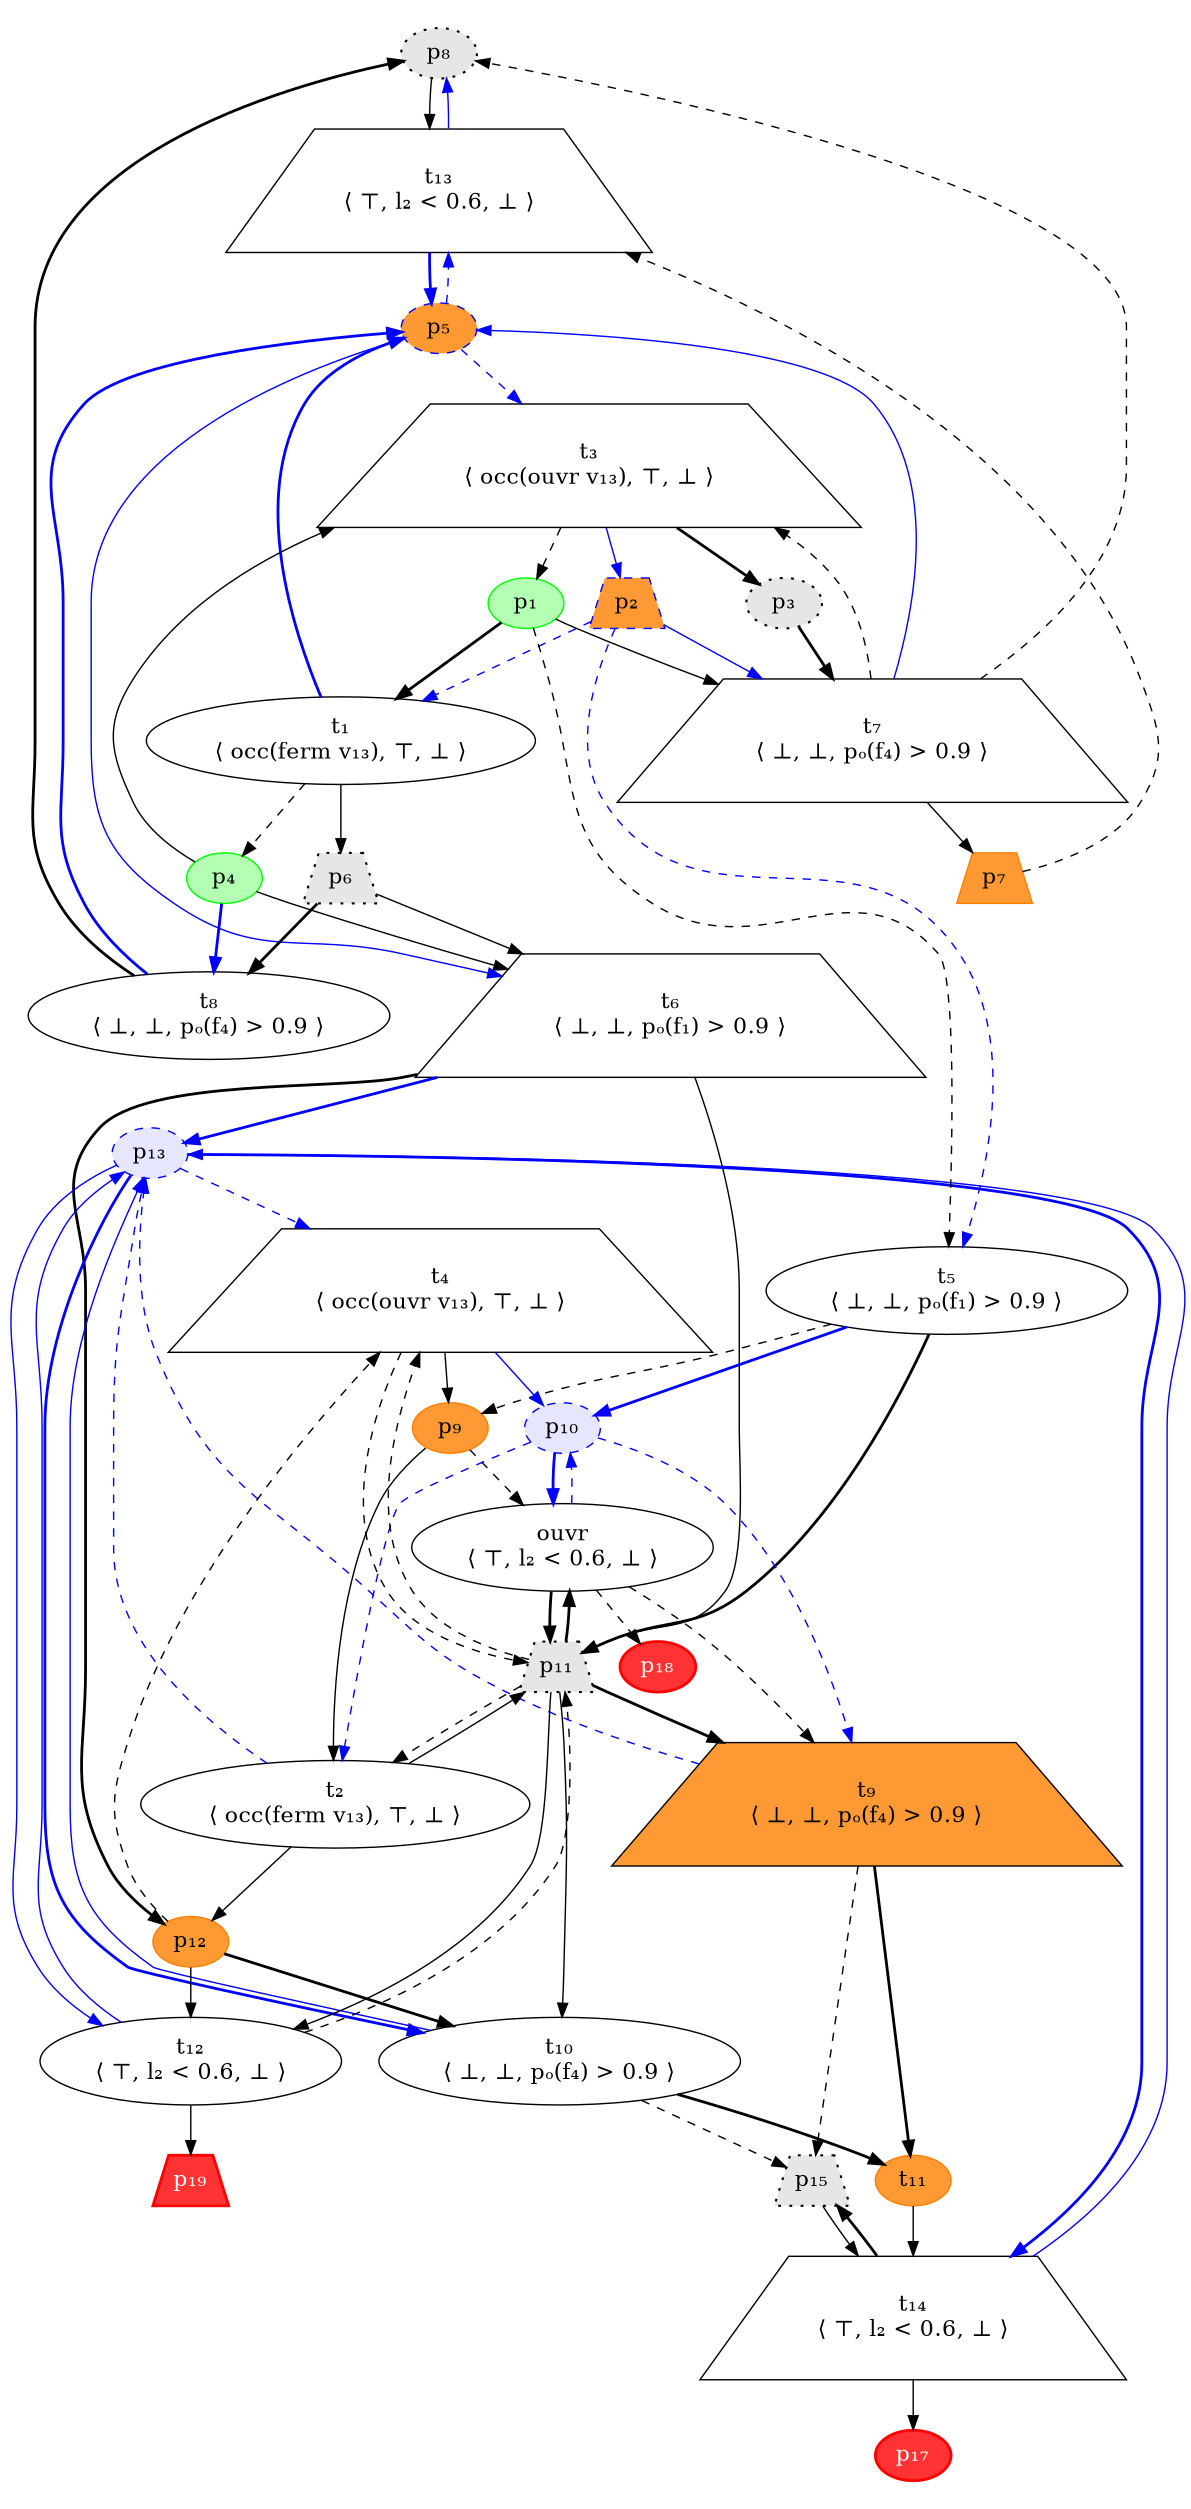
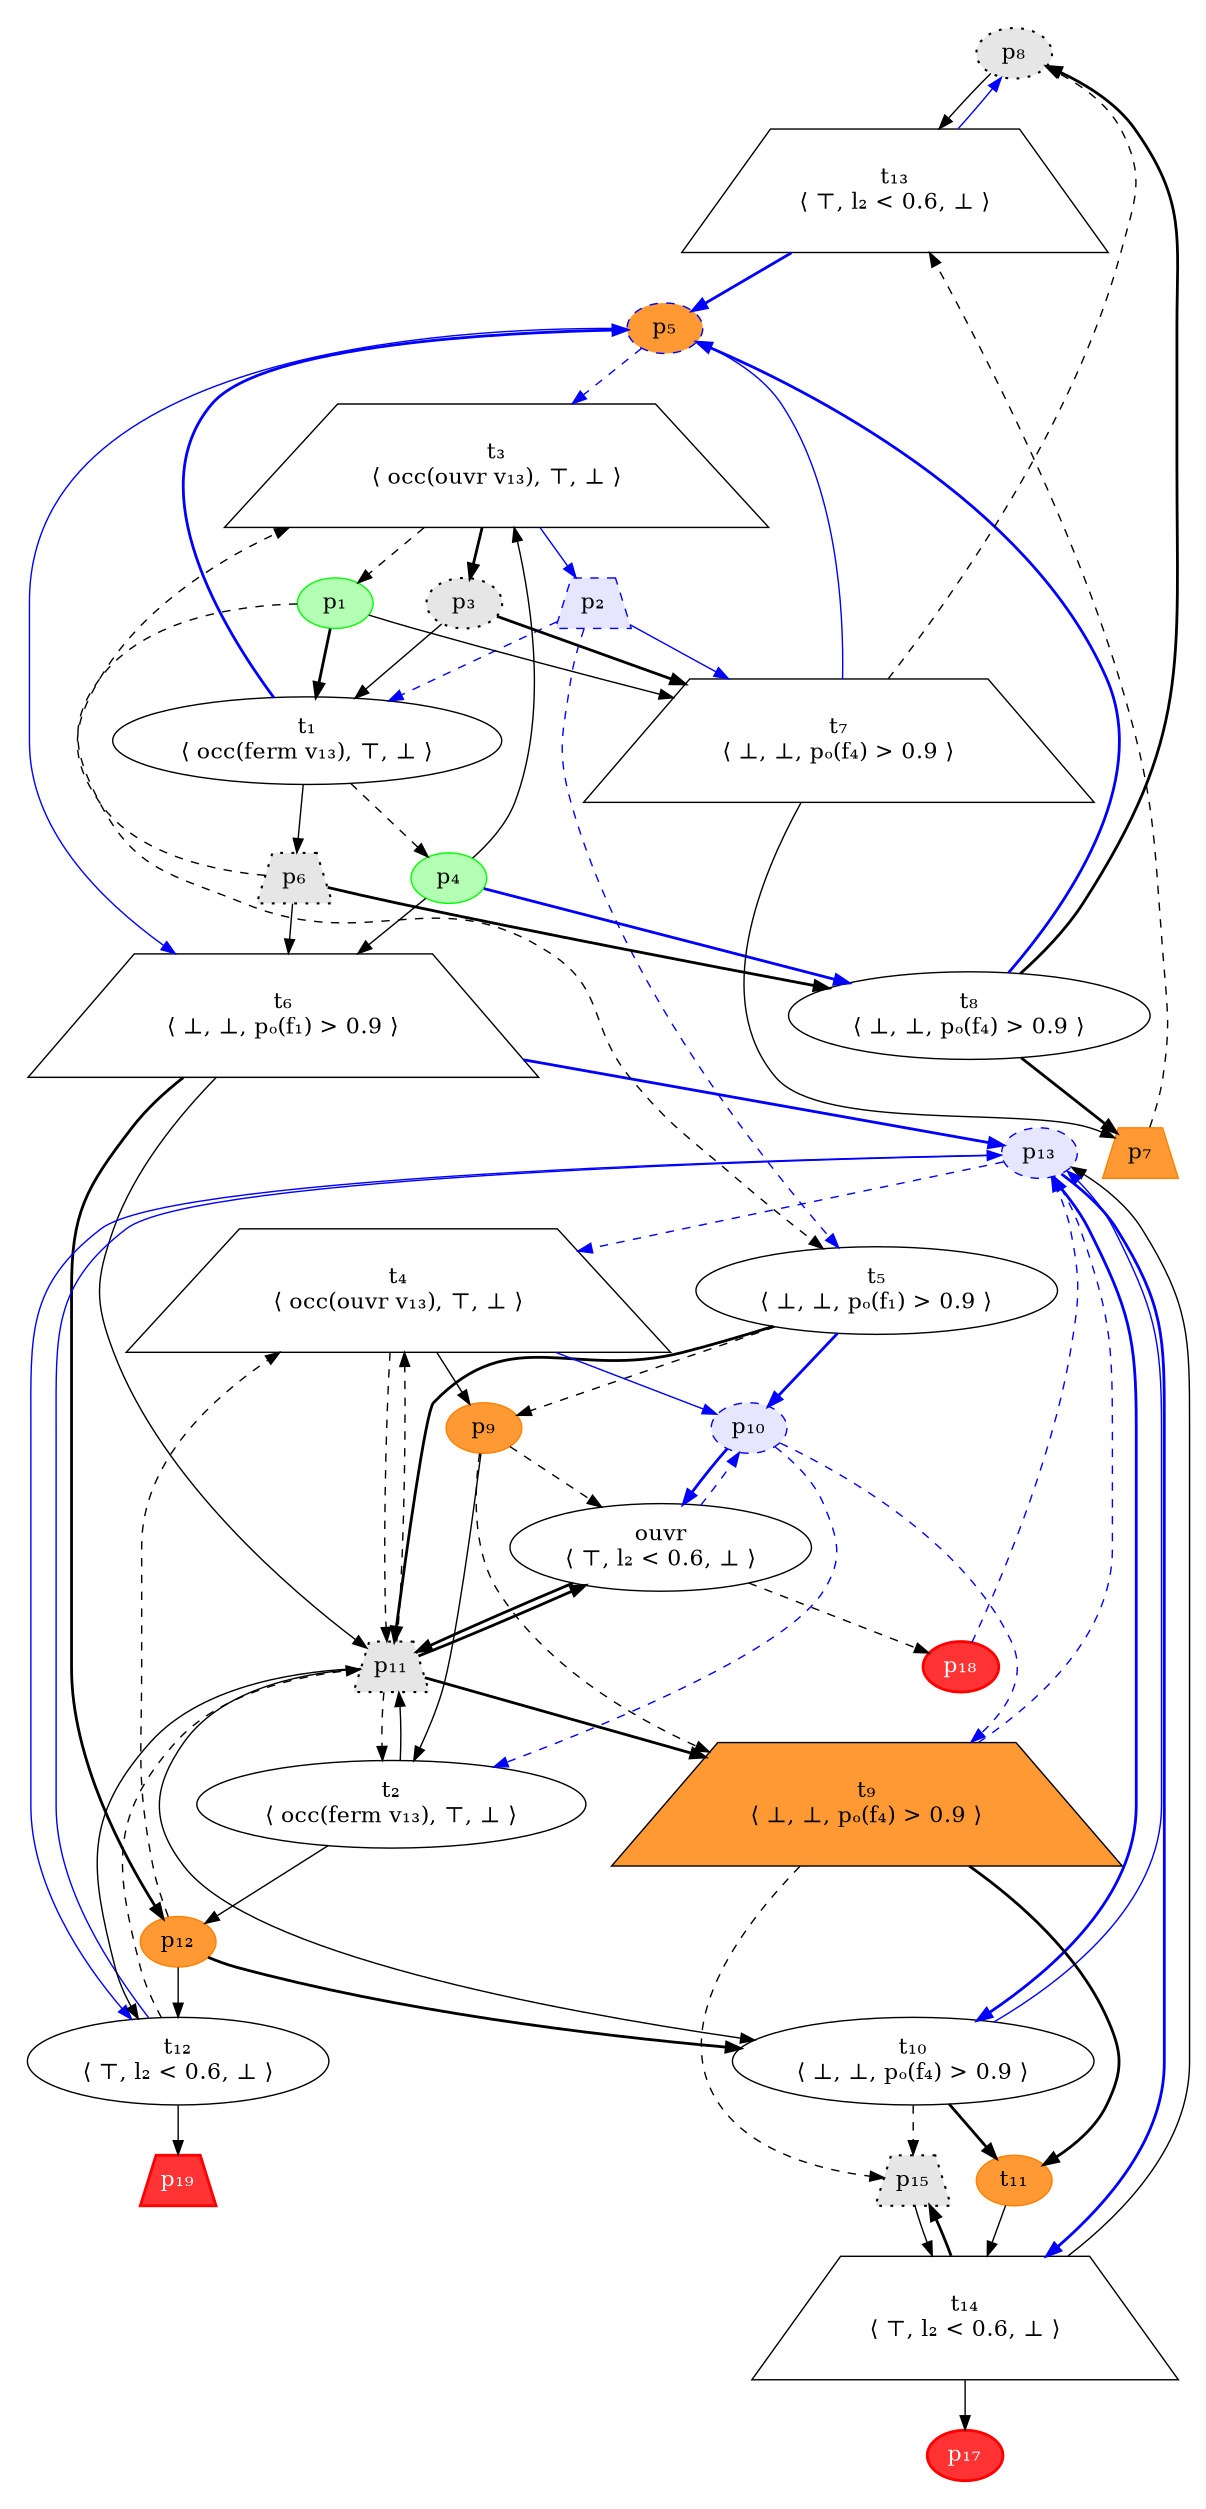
(448, 285) -> none
(847, 596) -> (131, 637)
(627, 603) -> (593, 603)
none -> (404, 657)
none -> (1063, 1091)
(1183, 1286) -> (1190, 1719)
(114, 1507) -> (1055, 1421)
(722, 1653) -> (533, 1636)
